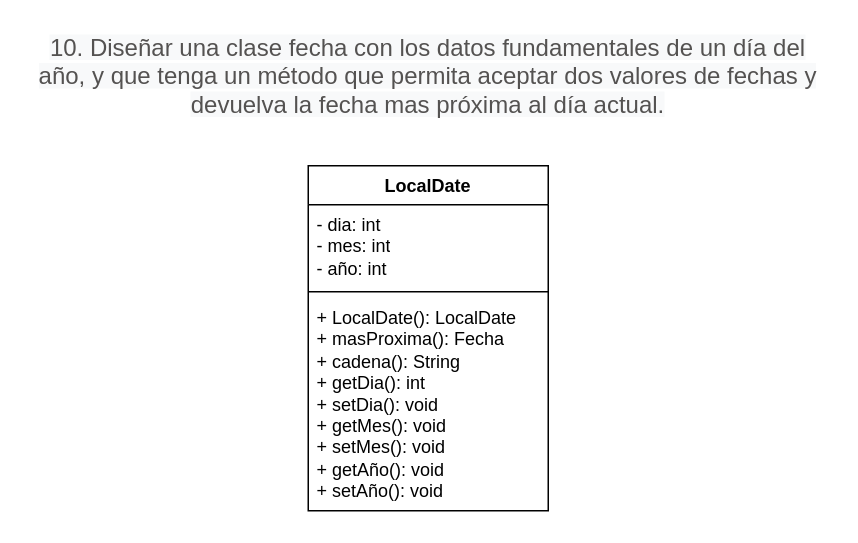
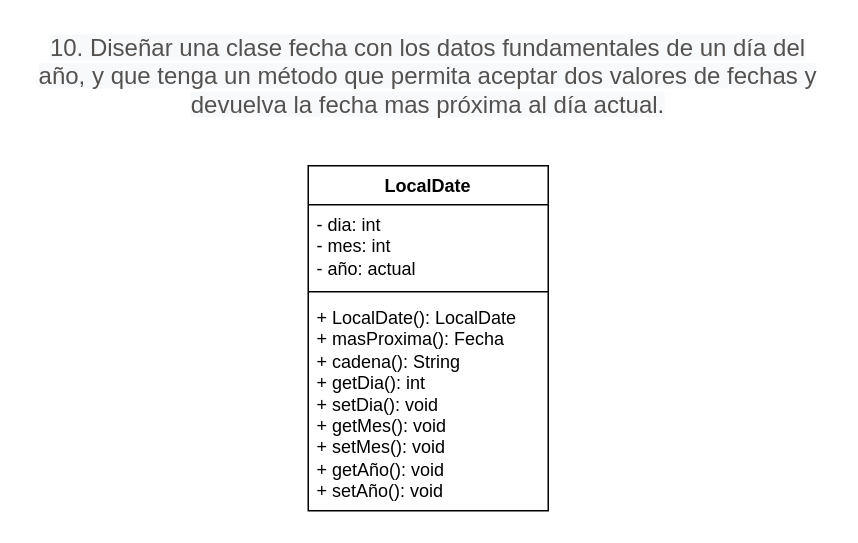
(358, 248) -> (373, 248)
